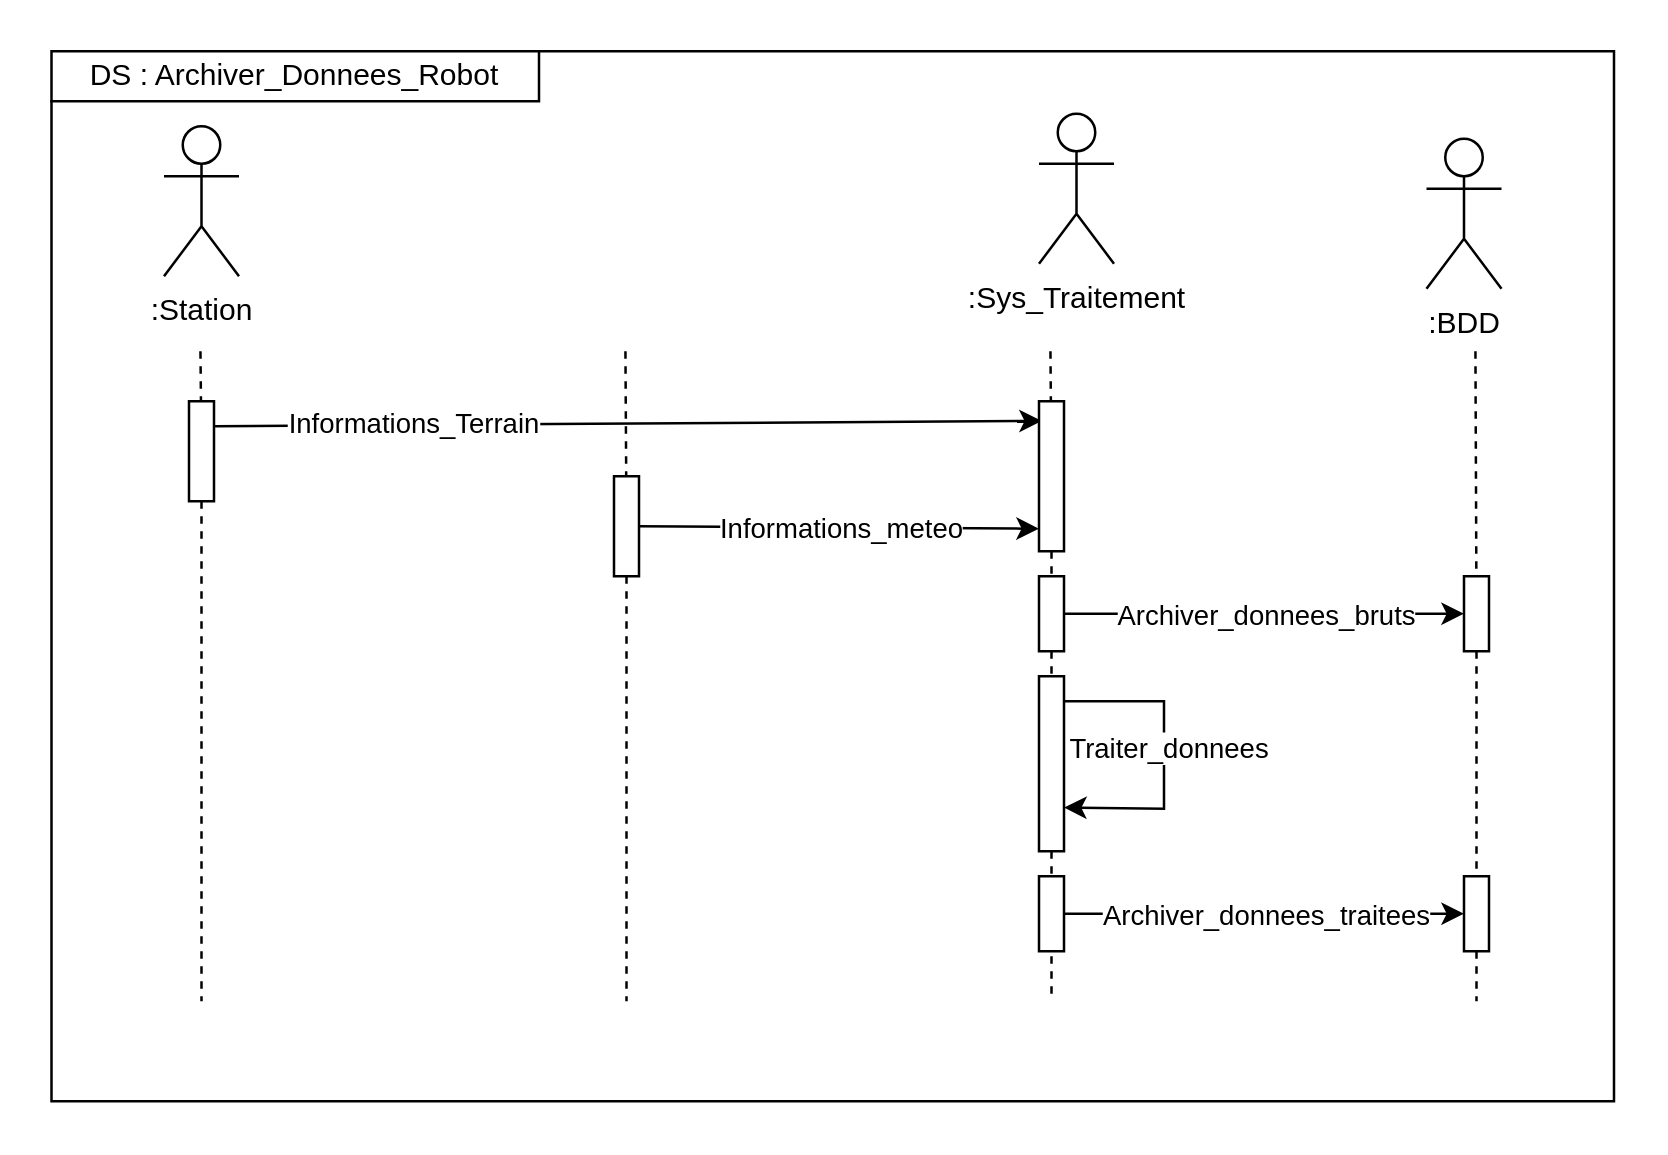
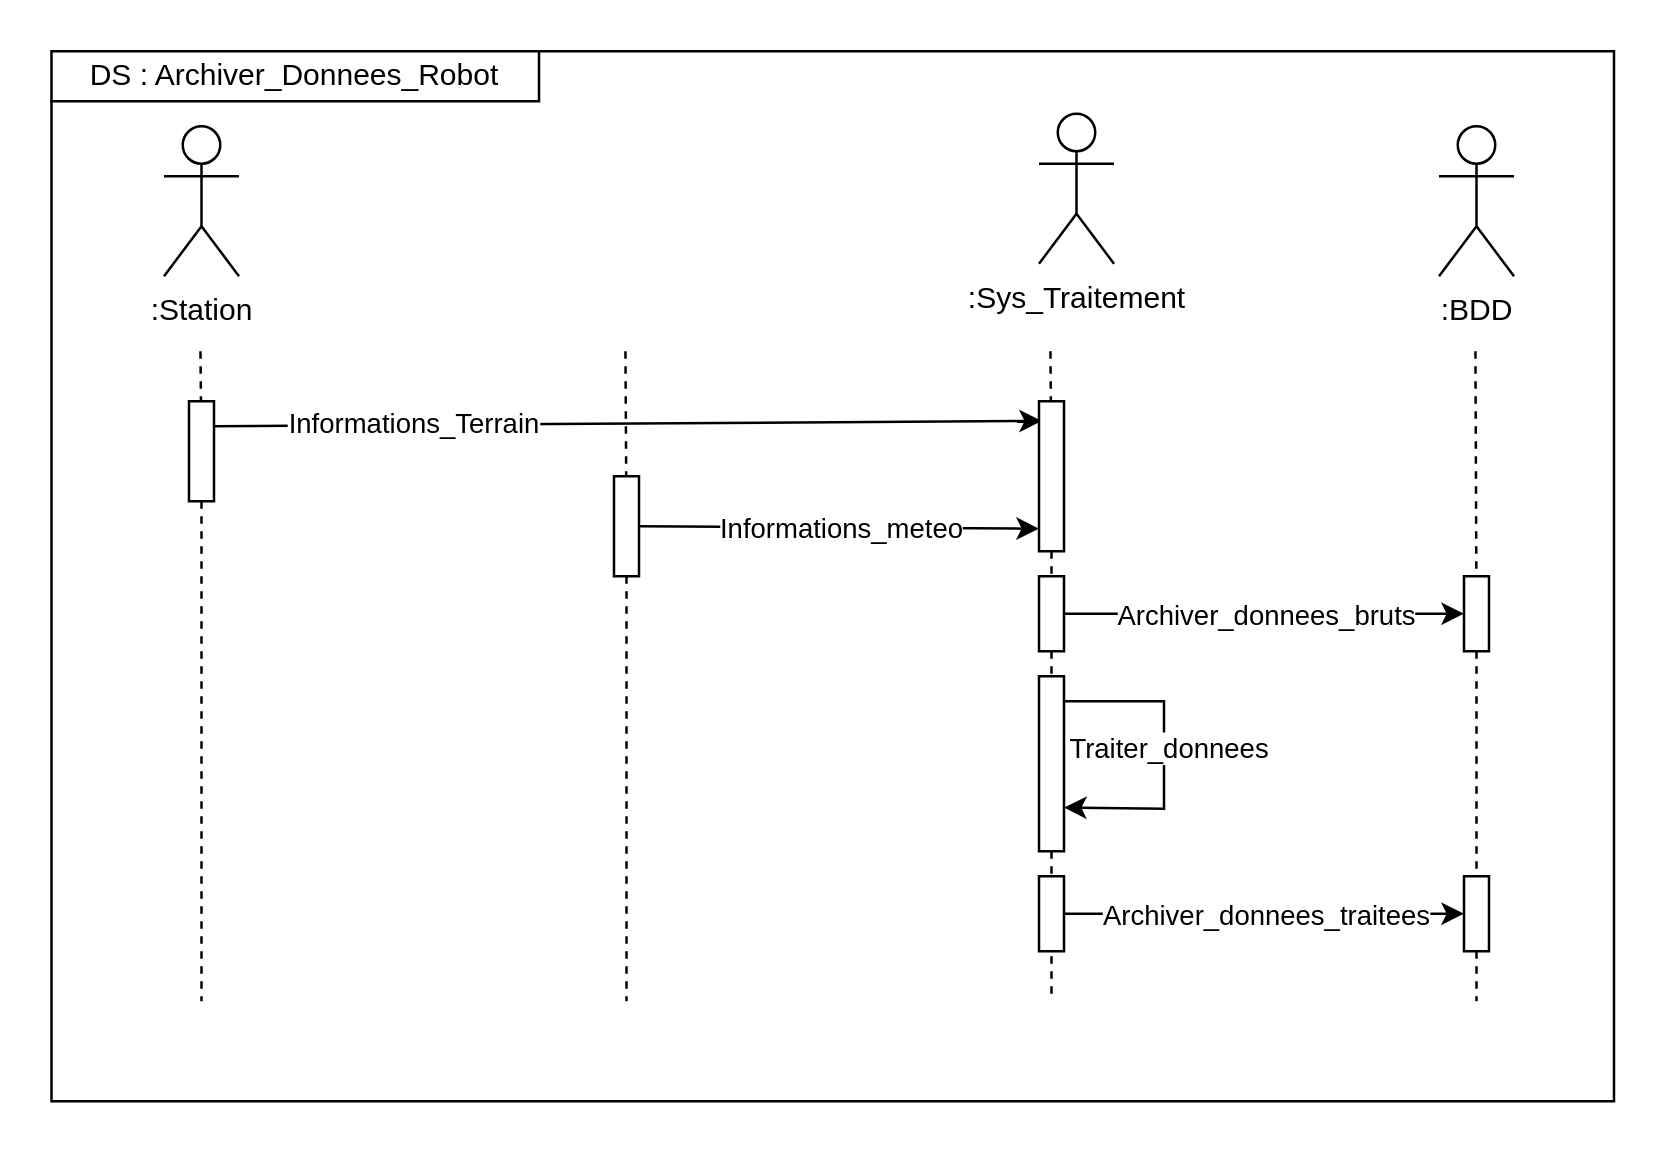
(1464, 214) -> (1476, 201)
